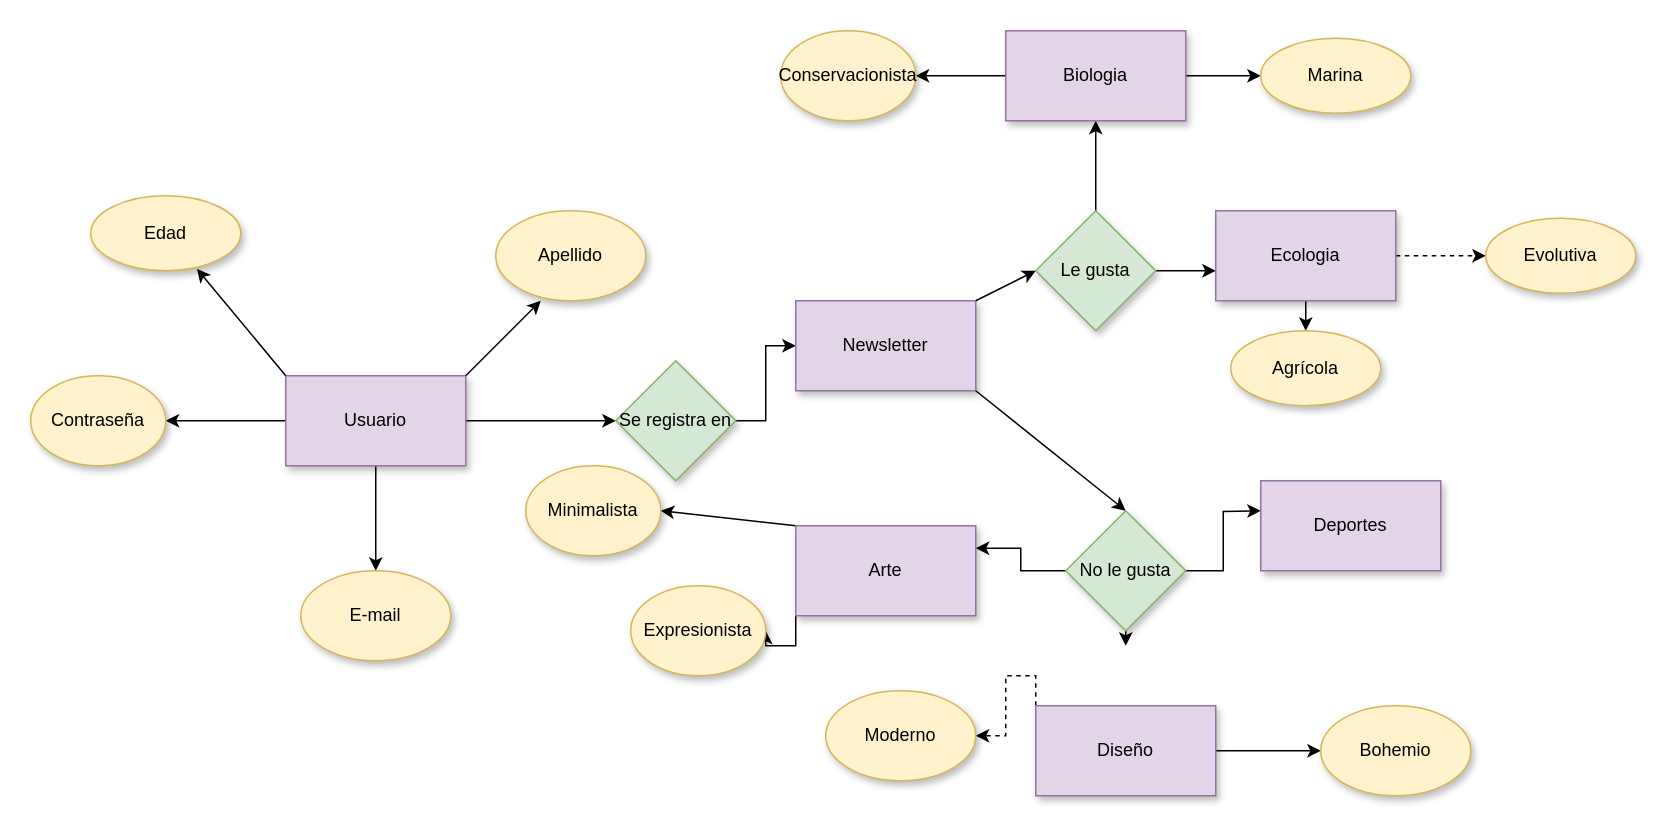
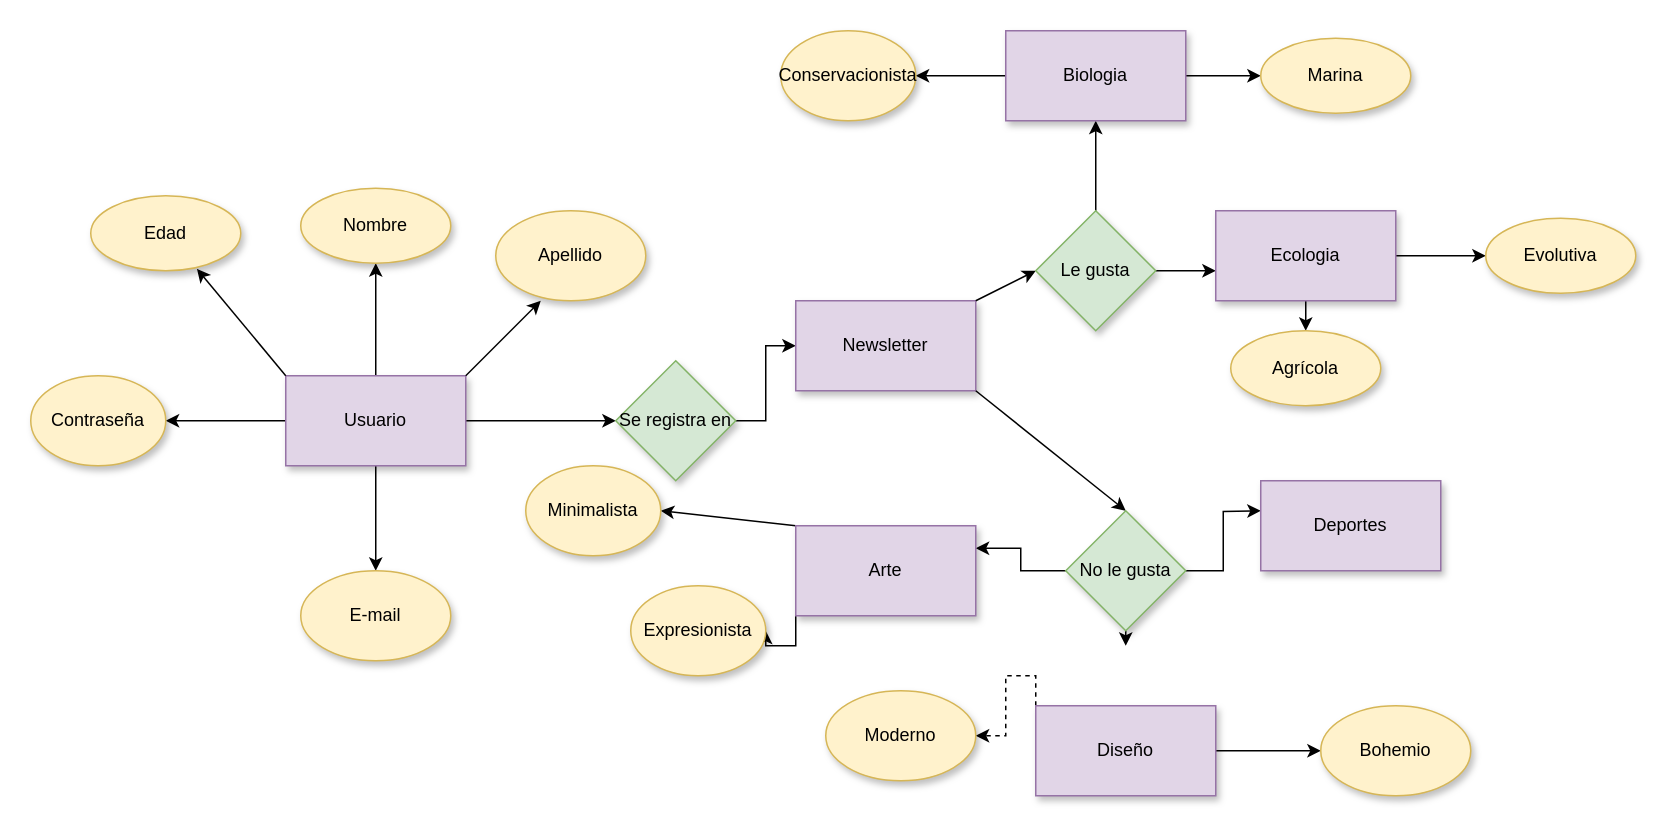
none -> (376, 226)
(1437, 256) -> (1437, 256)
none -> (376, 324)
